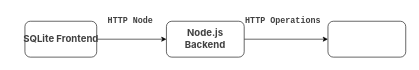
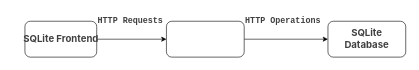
(131, 21) -> (131, 21)
(206, 39) -> none
none -> (368, 39)
